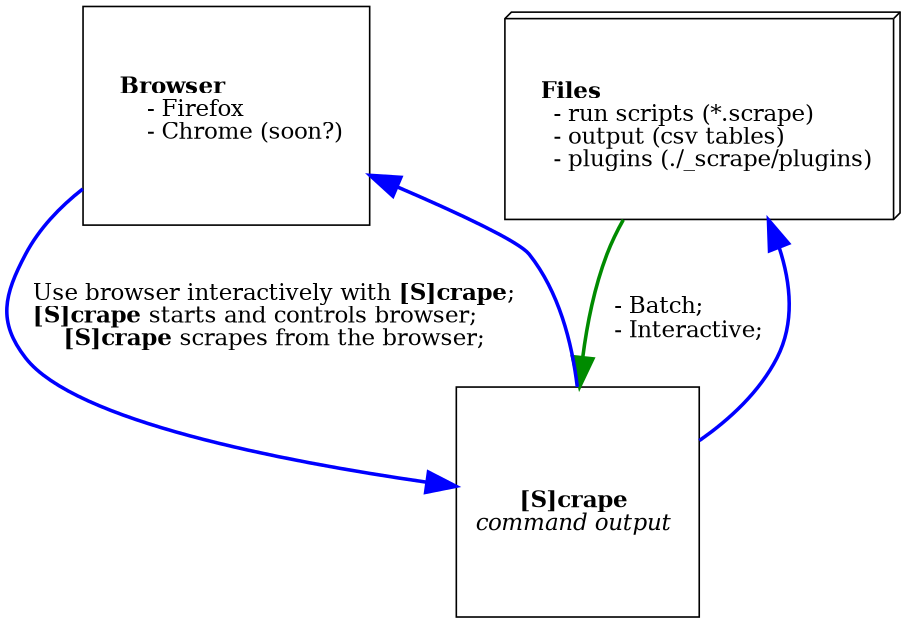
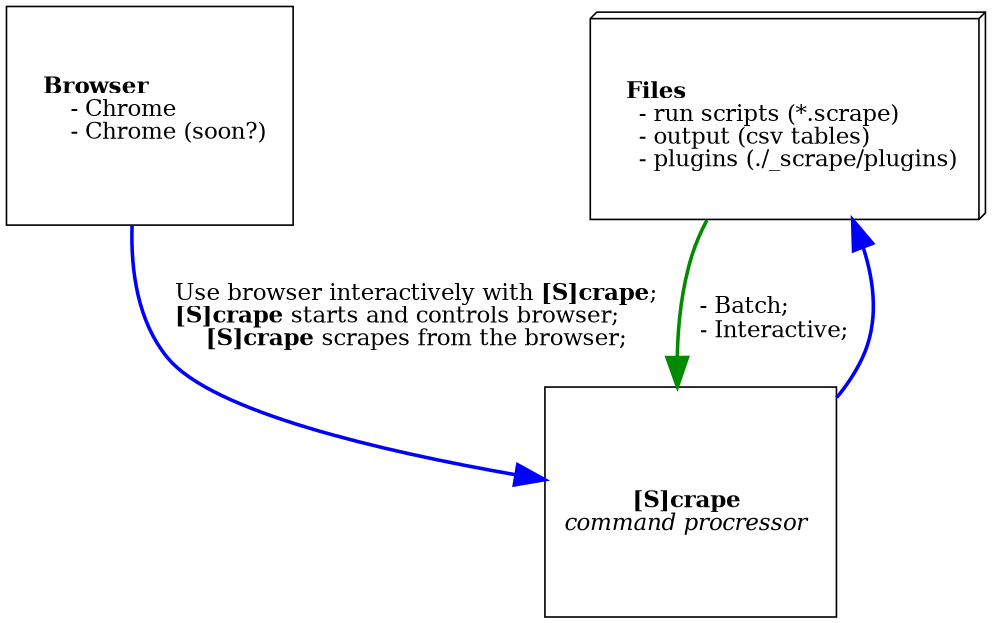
(178, 109) -> (105, 109)
(527, 252) -> none
(574, 523) -> (687, 523)
